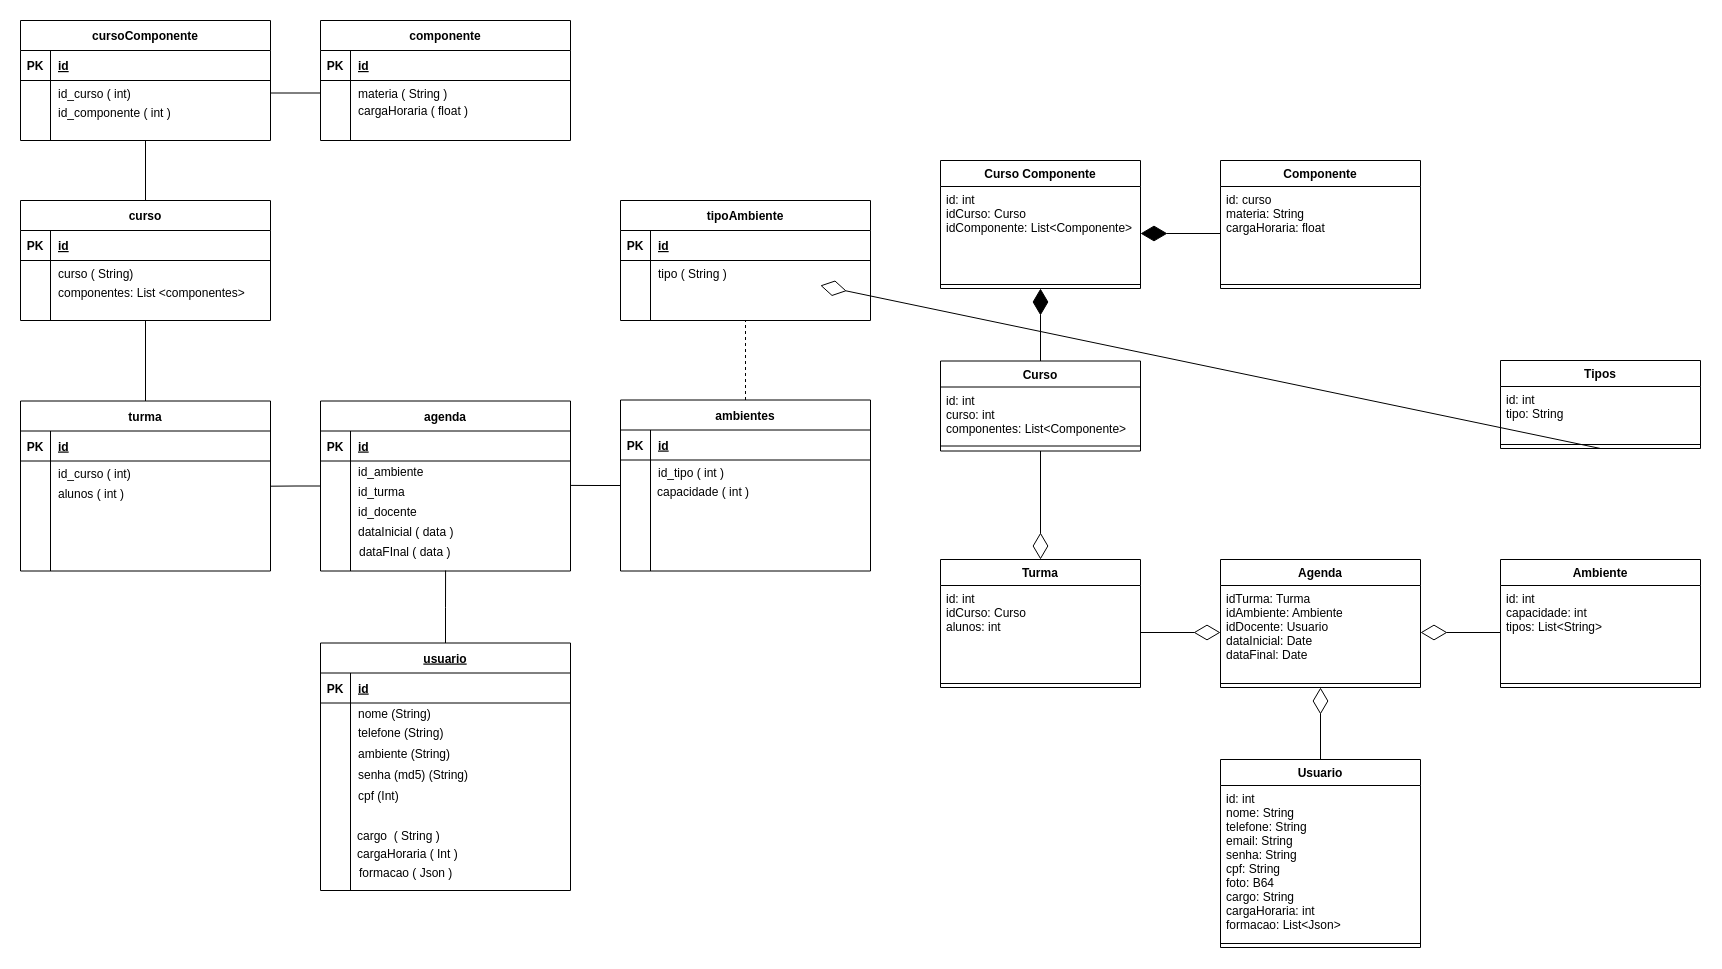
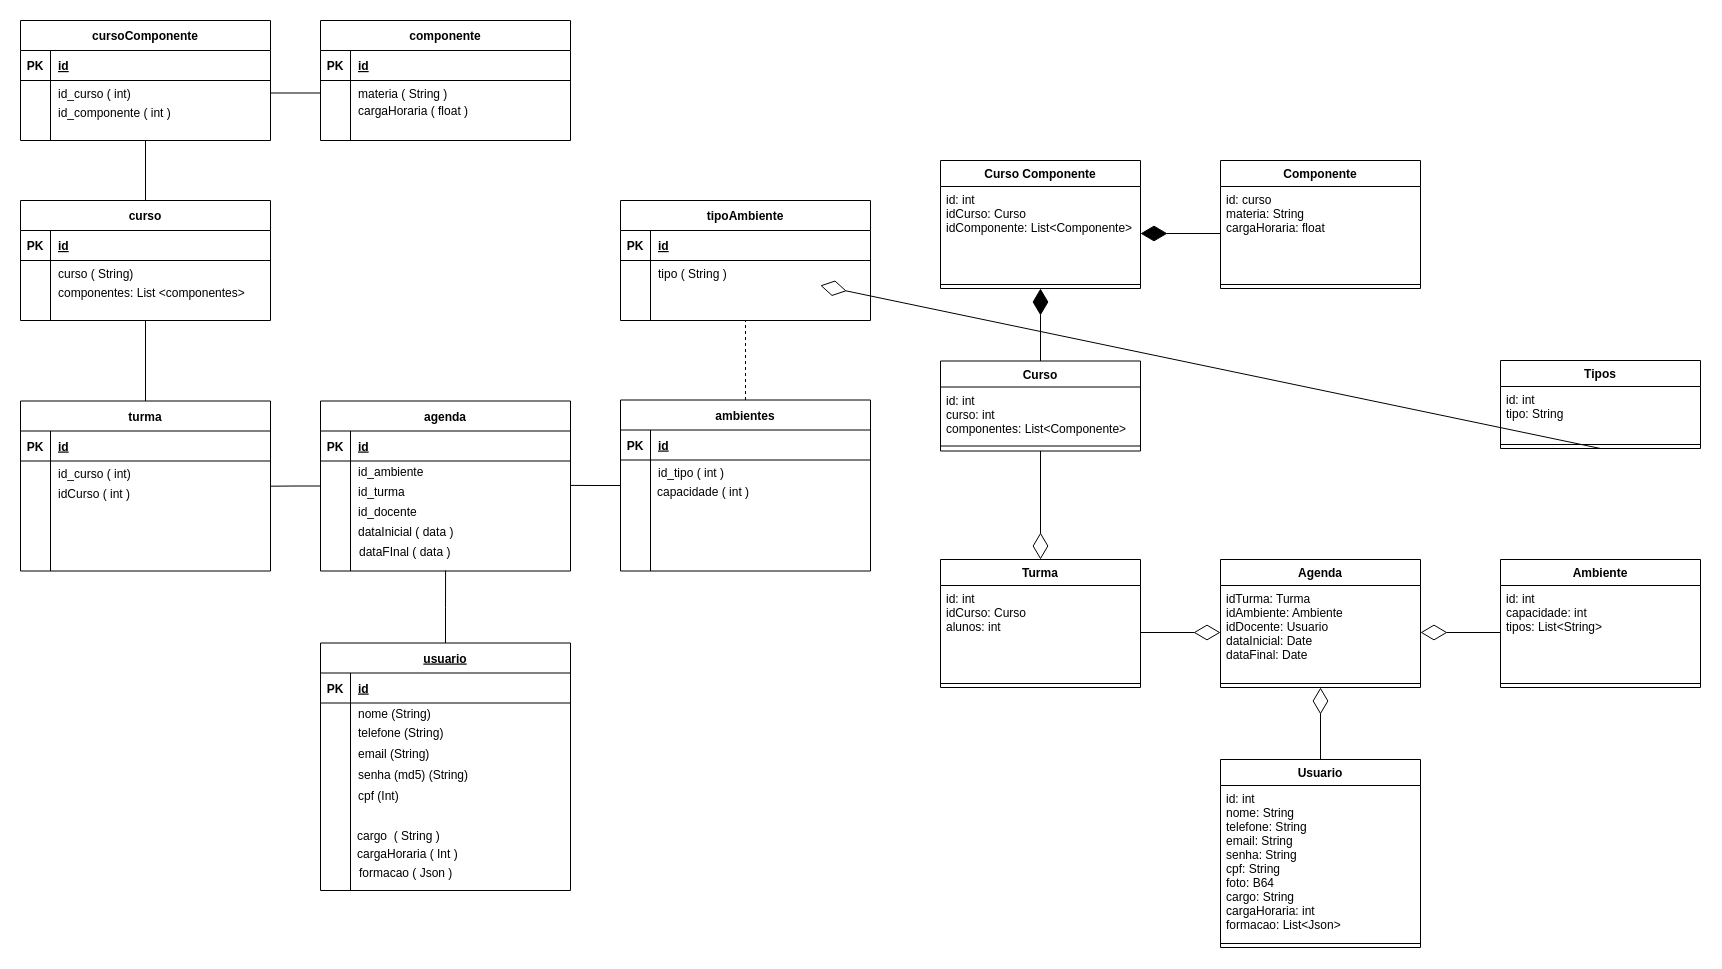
(97, 494) -> (101, 494)
(410, 754) -> (399, 754)
